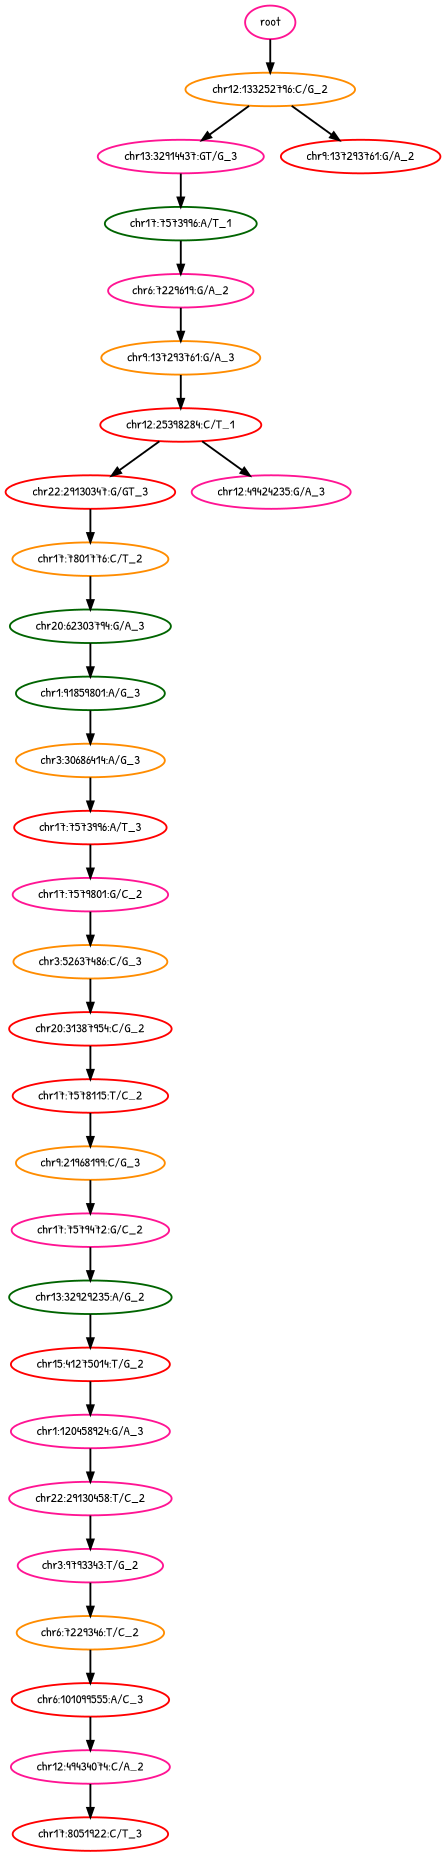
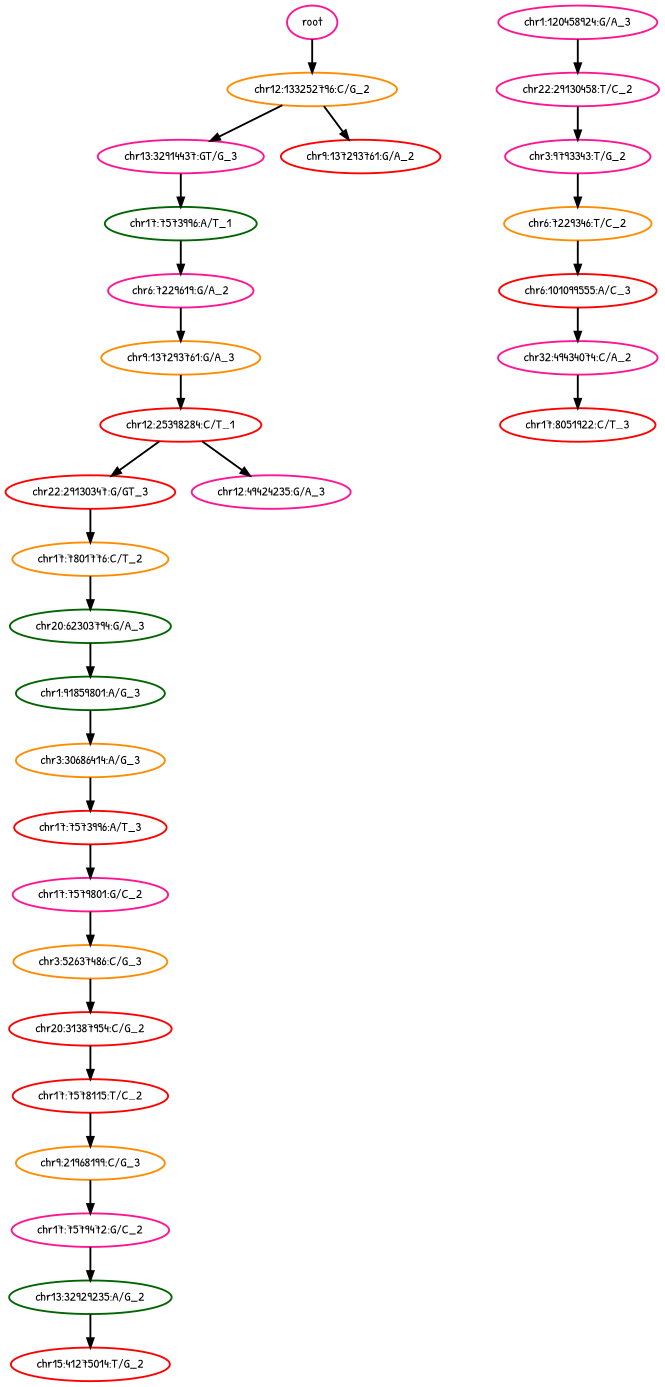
(90, 1393) -> none
(90, 1767) -> (578, 358)
